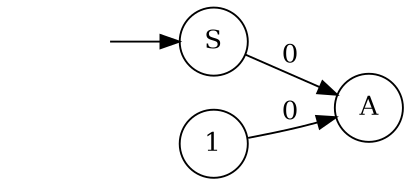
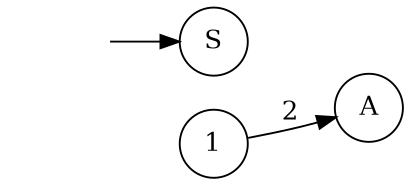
(283, 71) -> none
(291, 113) -> (291, 113)
